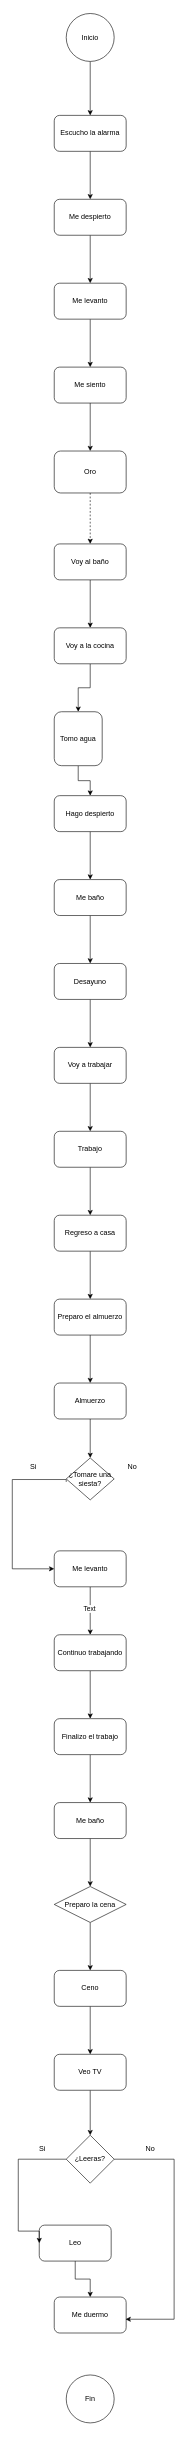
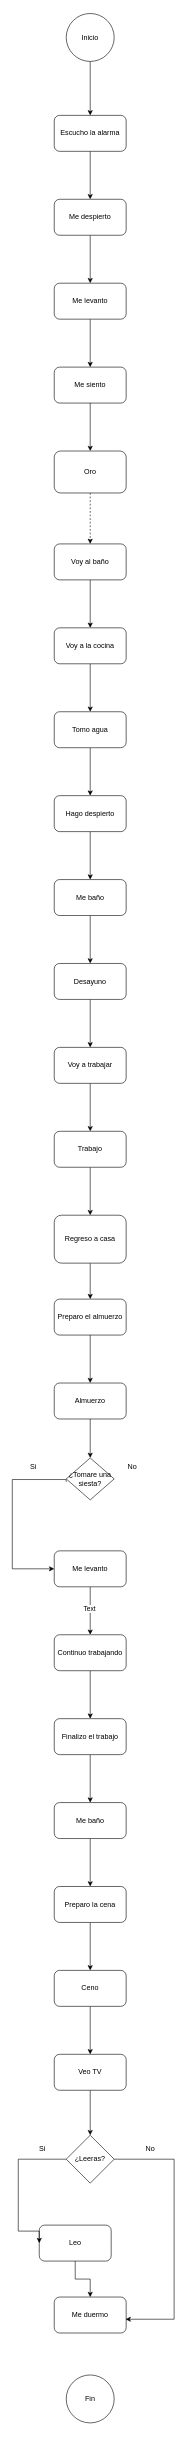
(78, 738) -> (90, 729)
(90, 1233) -> (90, 1239)
(90, 1905) -> (90, 1905)
